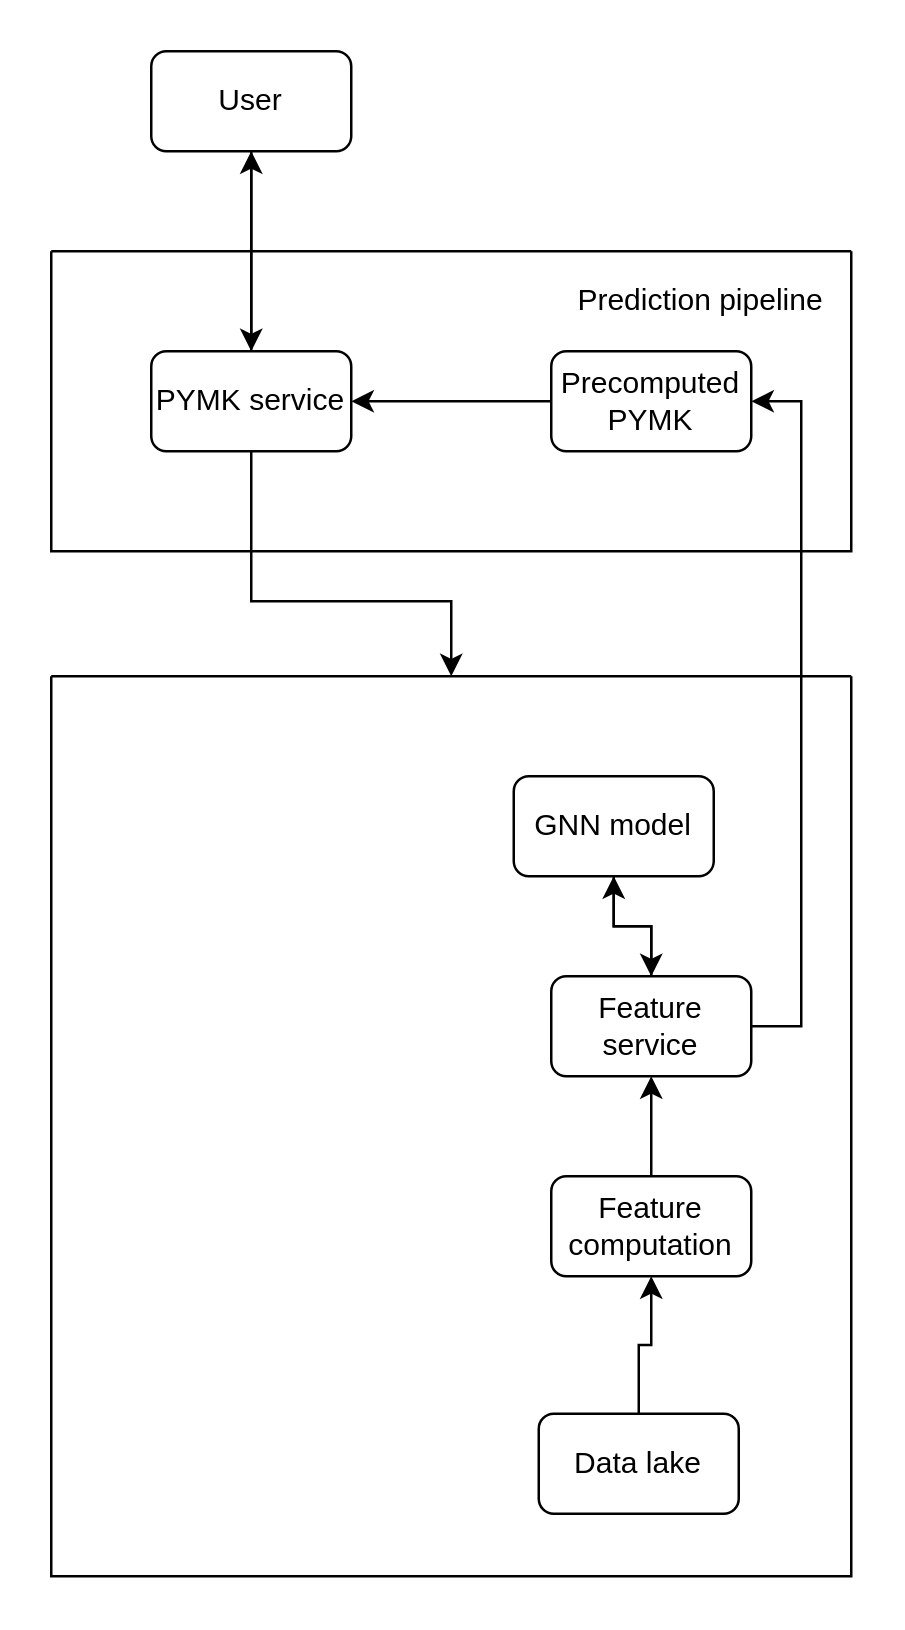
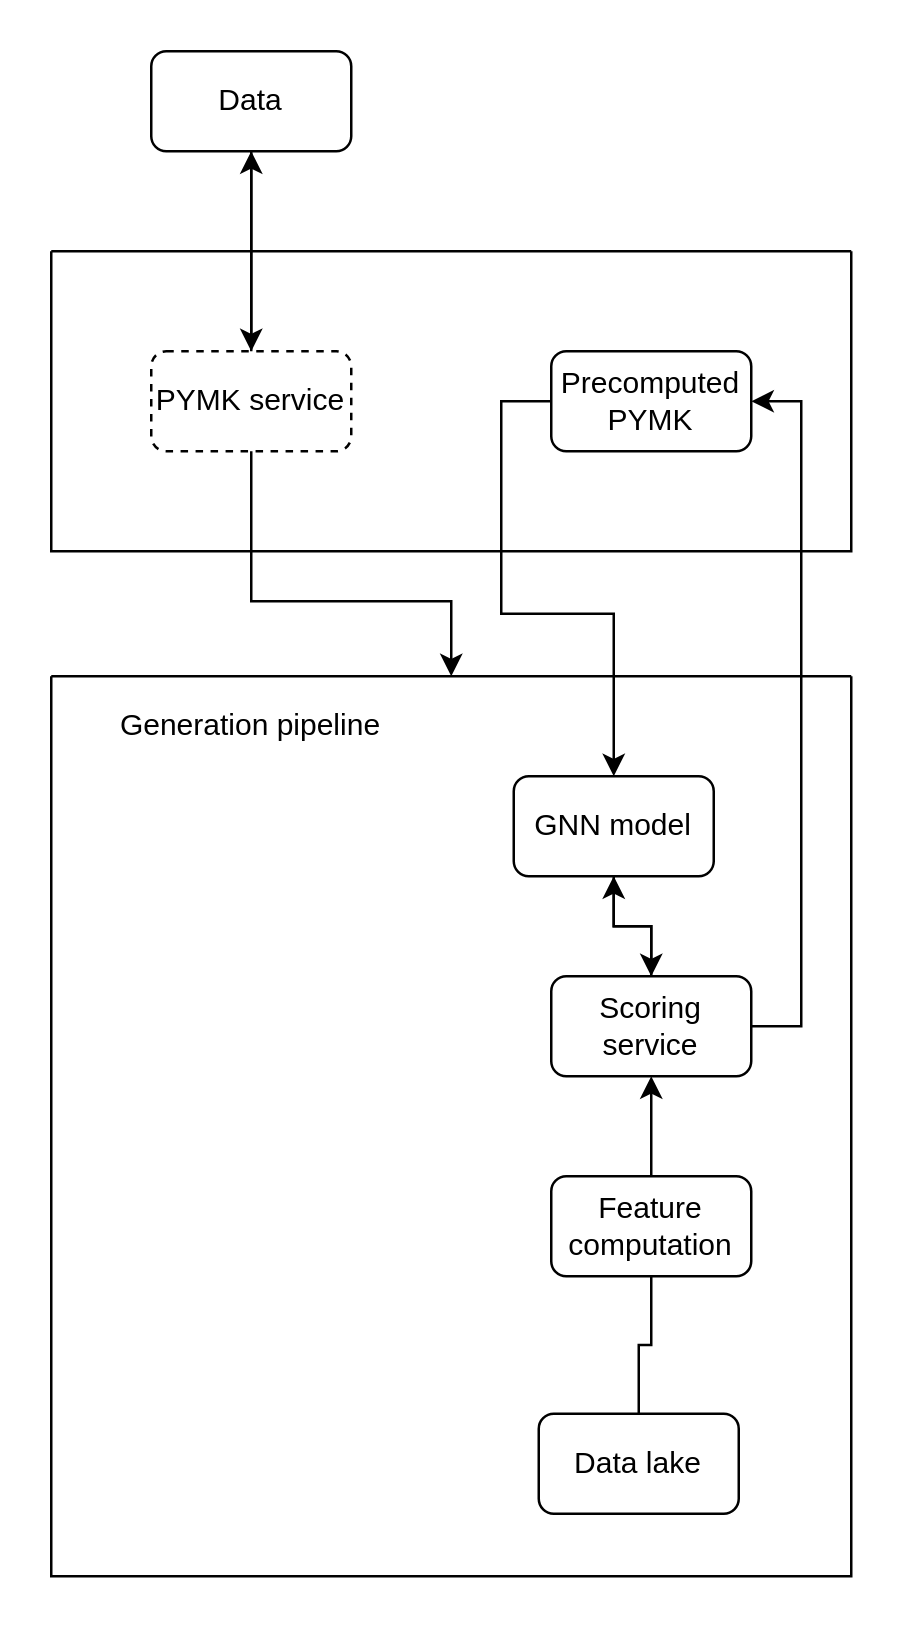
(251, 101) -> (251, 101)
(701, 301) -> none
(251, 401) -> (251, 401)
(436, 401) -> (602, 614)
none -> (251, 726)
(651, 1026) -> (651, 1026)
(651, 1294) -> (651, 1287)
